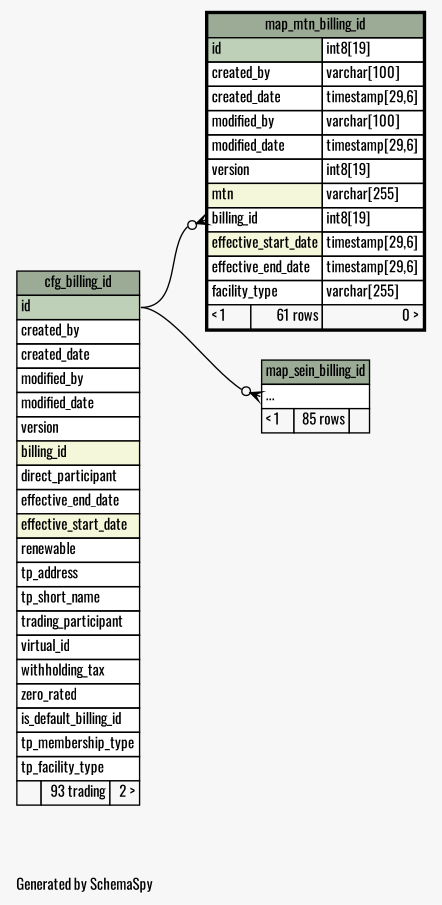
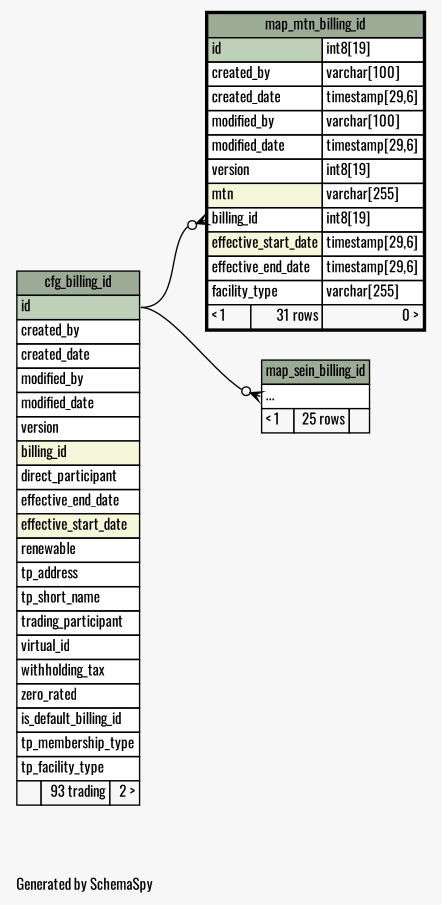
(297, 316) -> (297, 316)
(324, 420) -> (324, 420)
